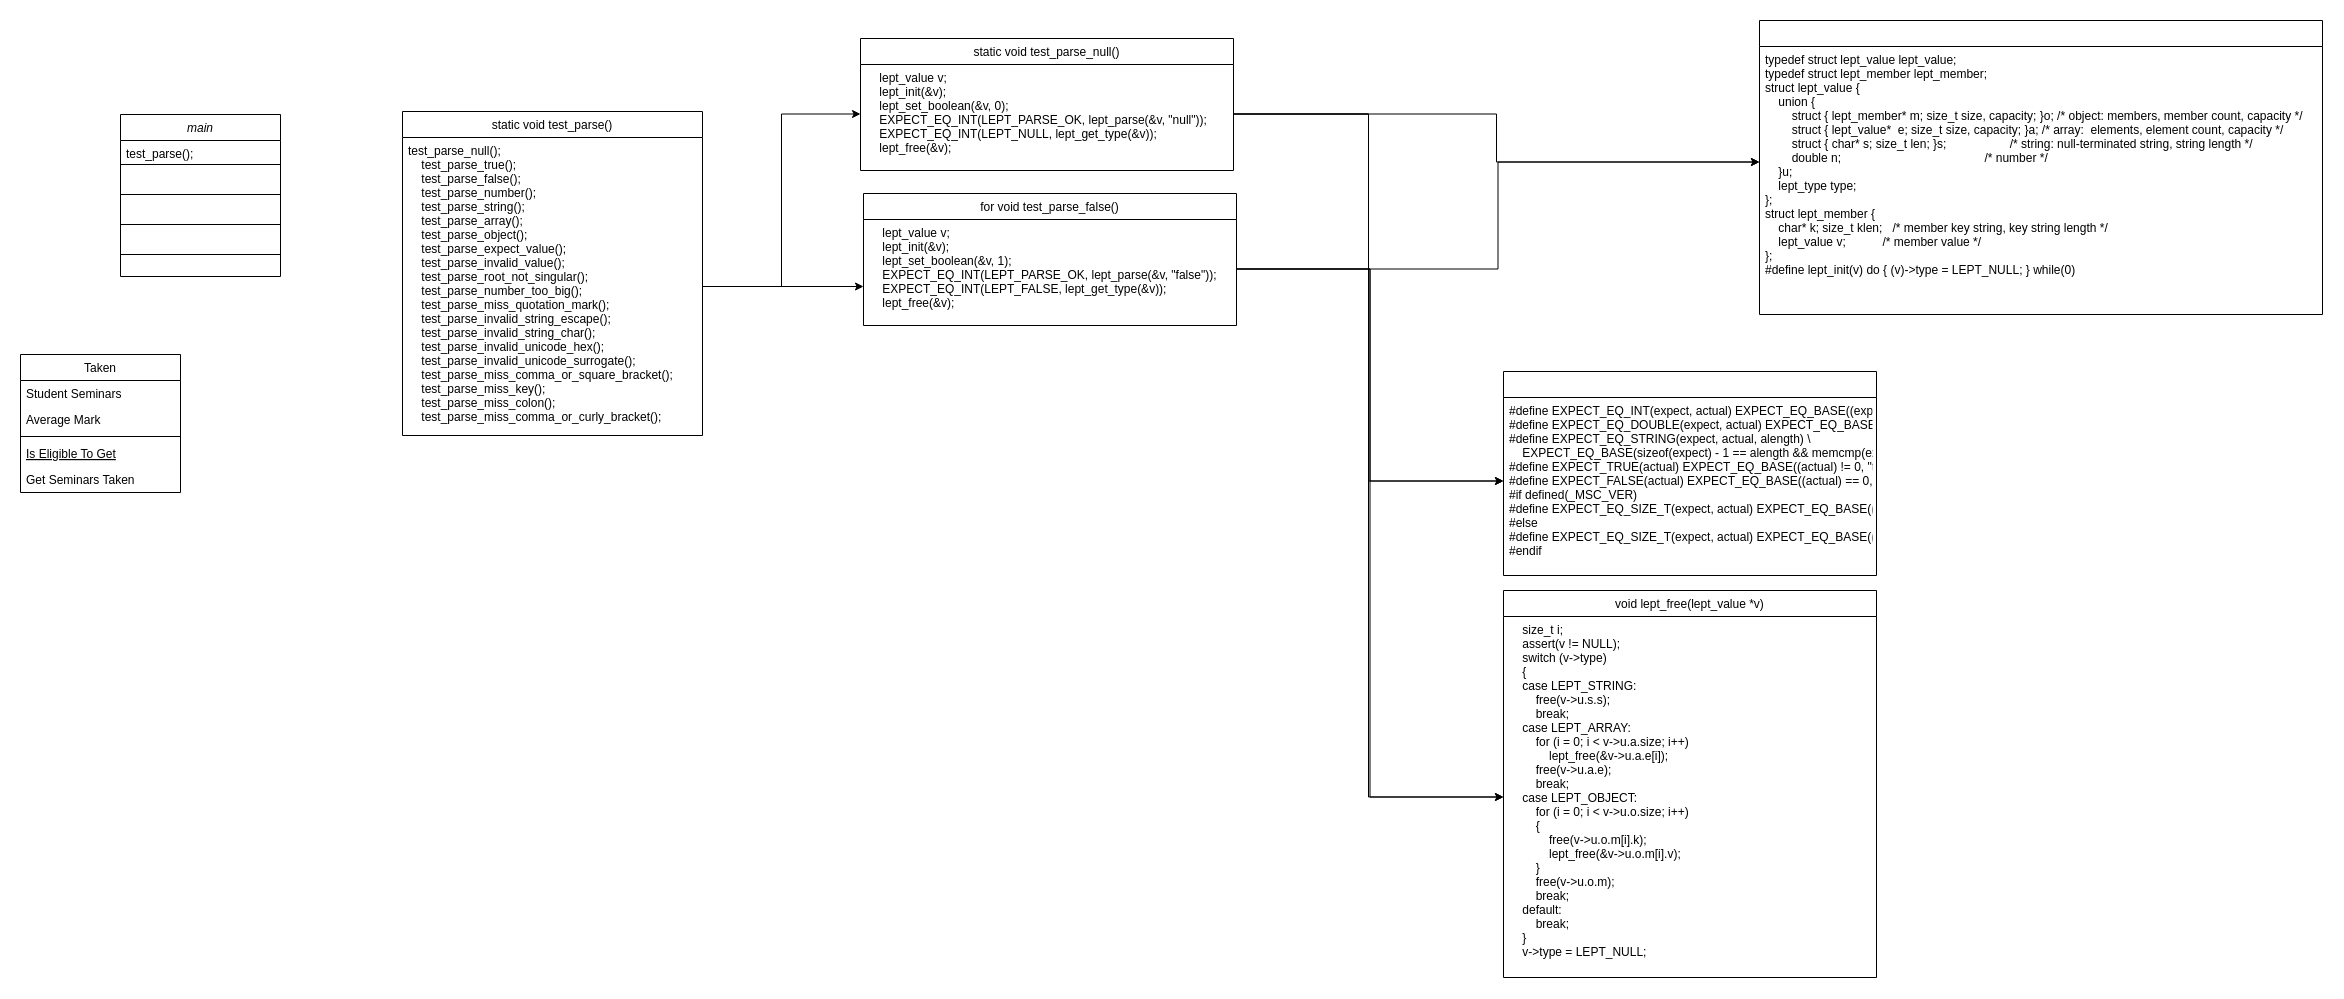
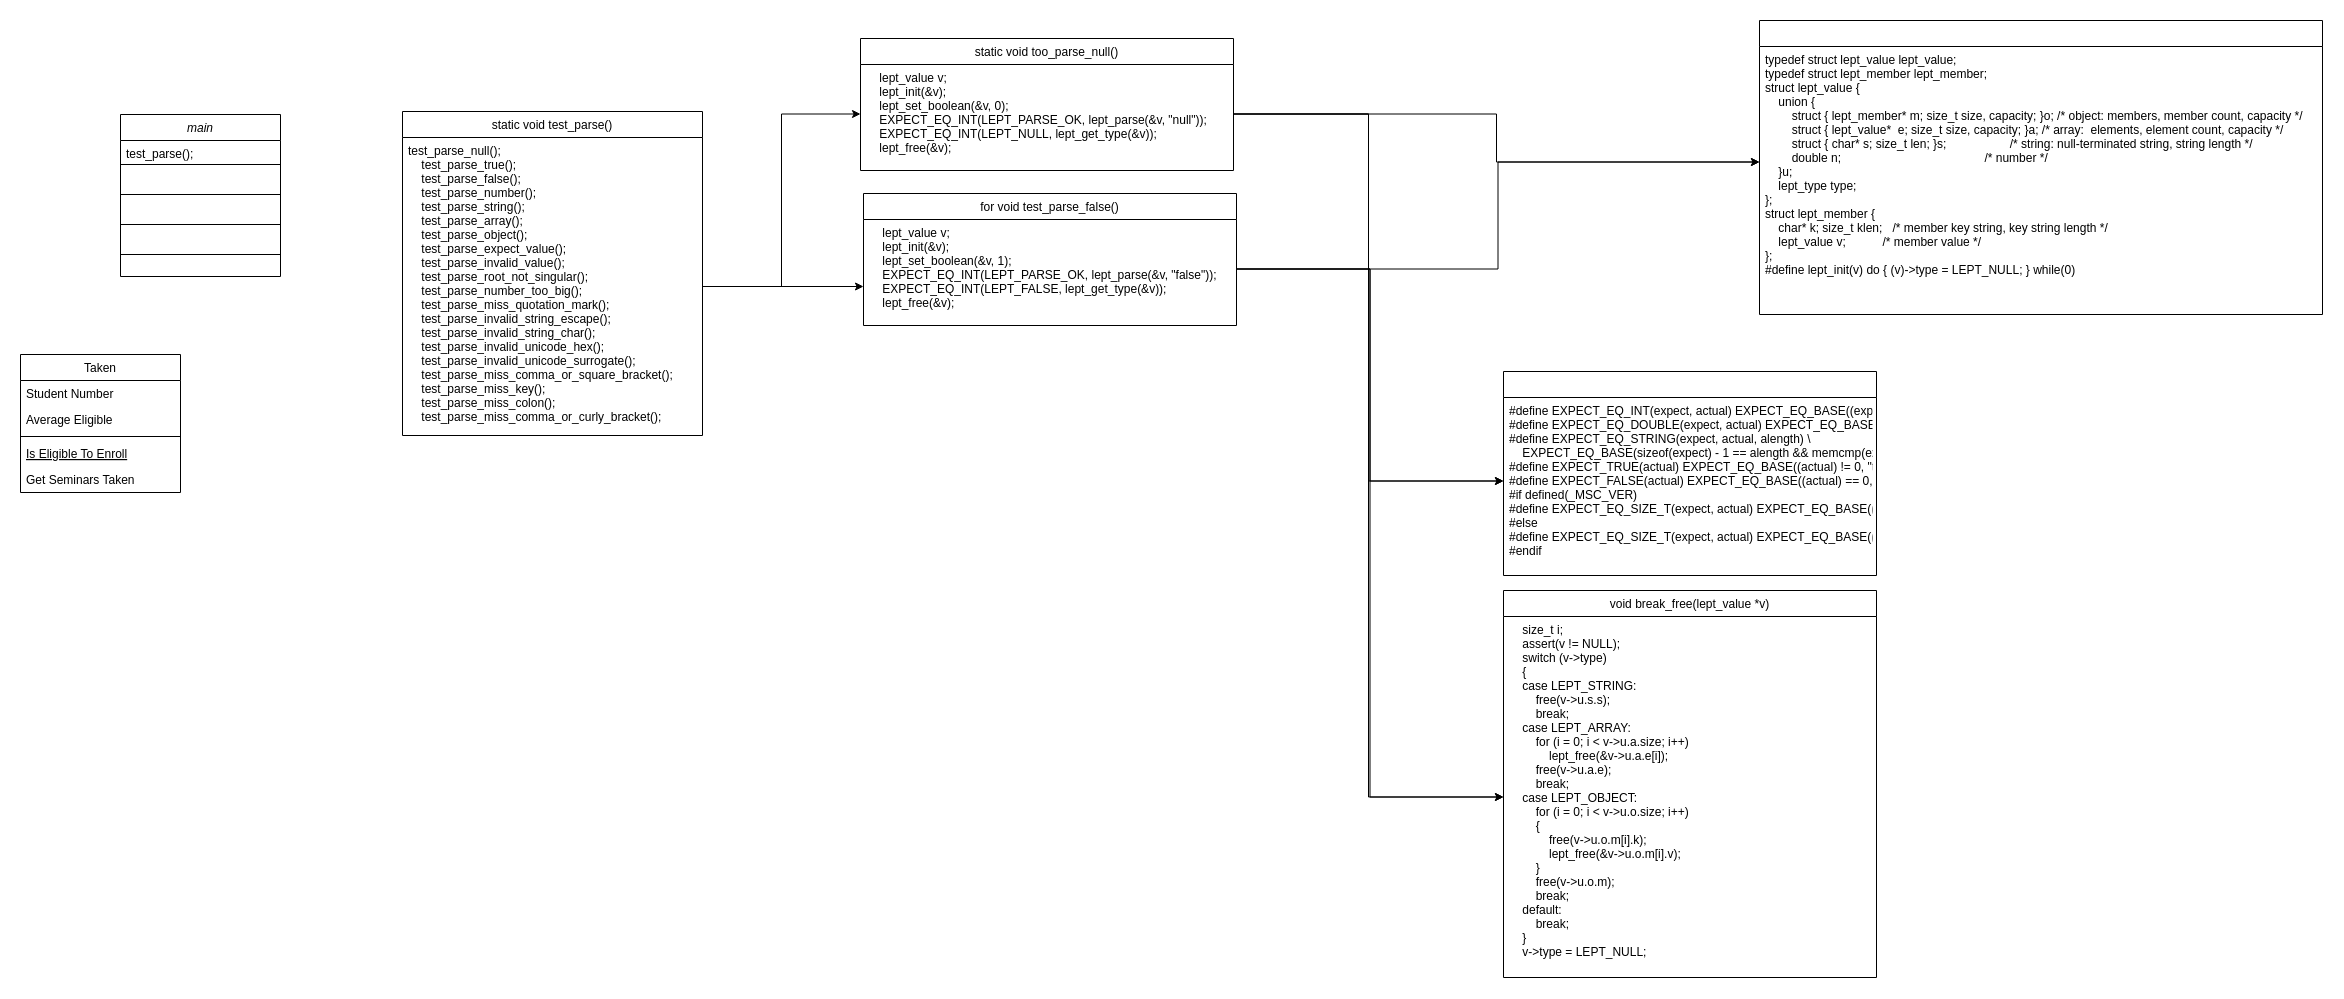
(1047, 52) -> (1047, 52)
(77, 394) -> (71, 394)
(65, 420) -> (72, 420)
(76, 454) -> (83, 454)
(1690, 604) -> (1690, 604)
